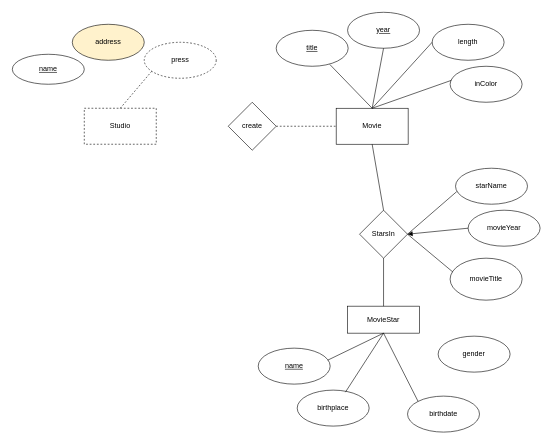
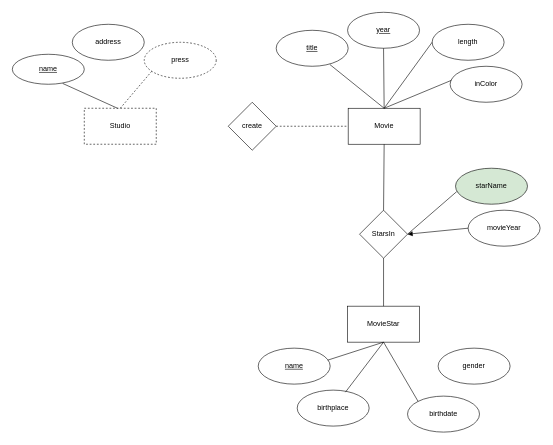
(108, 42) -> (108, 42)
none -> (90, 96)
(372, 126) -> (384, 126)
(492, 186) -> (492, 186)
(431, 254) -> none
(486, 279) -> none
(384, 320) -> (384, 324)
(474, 354) -> (474, 366)
